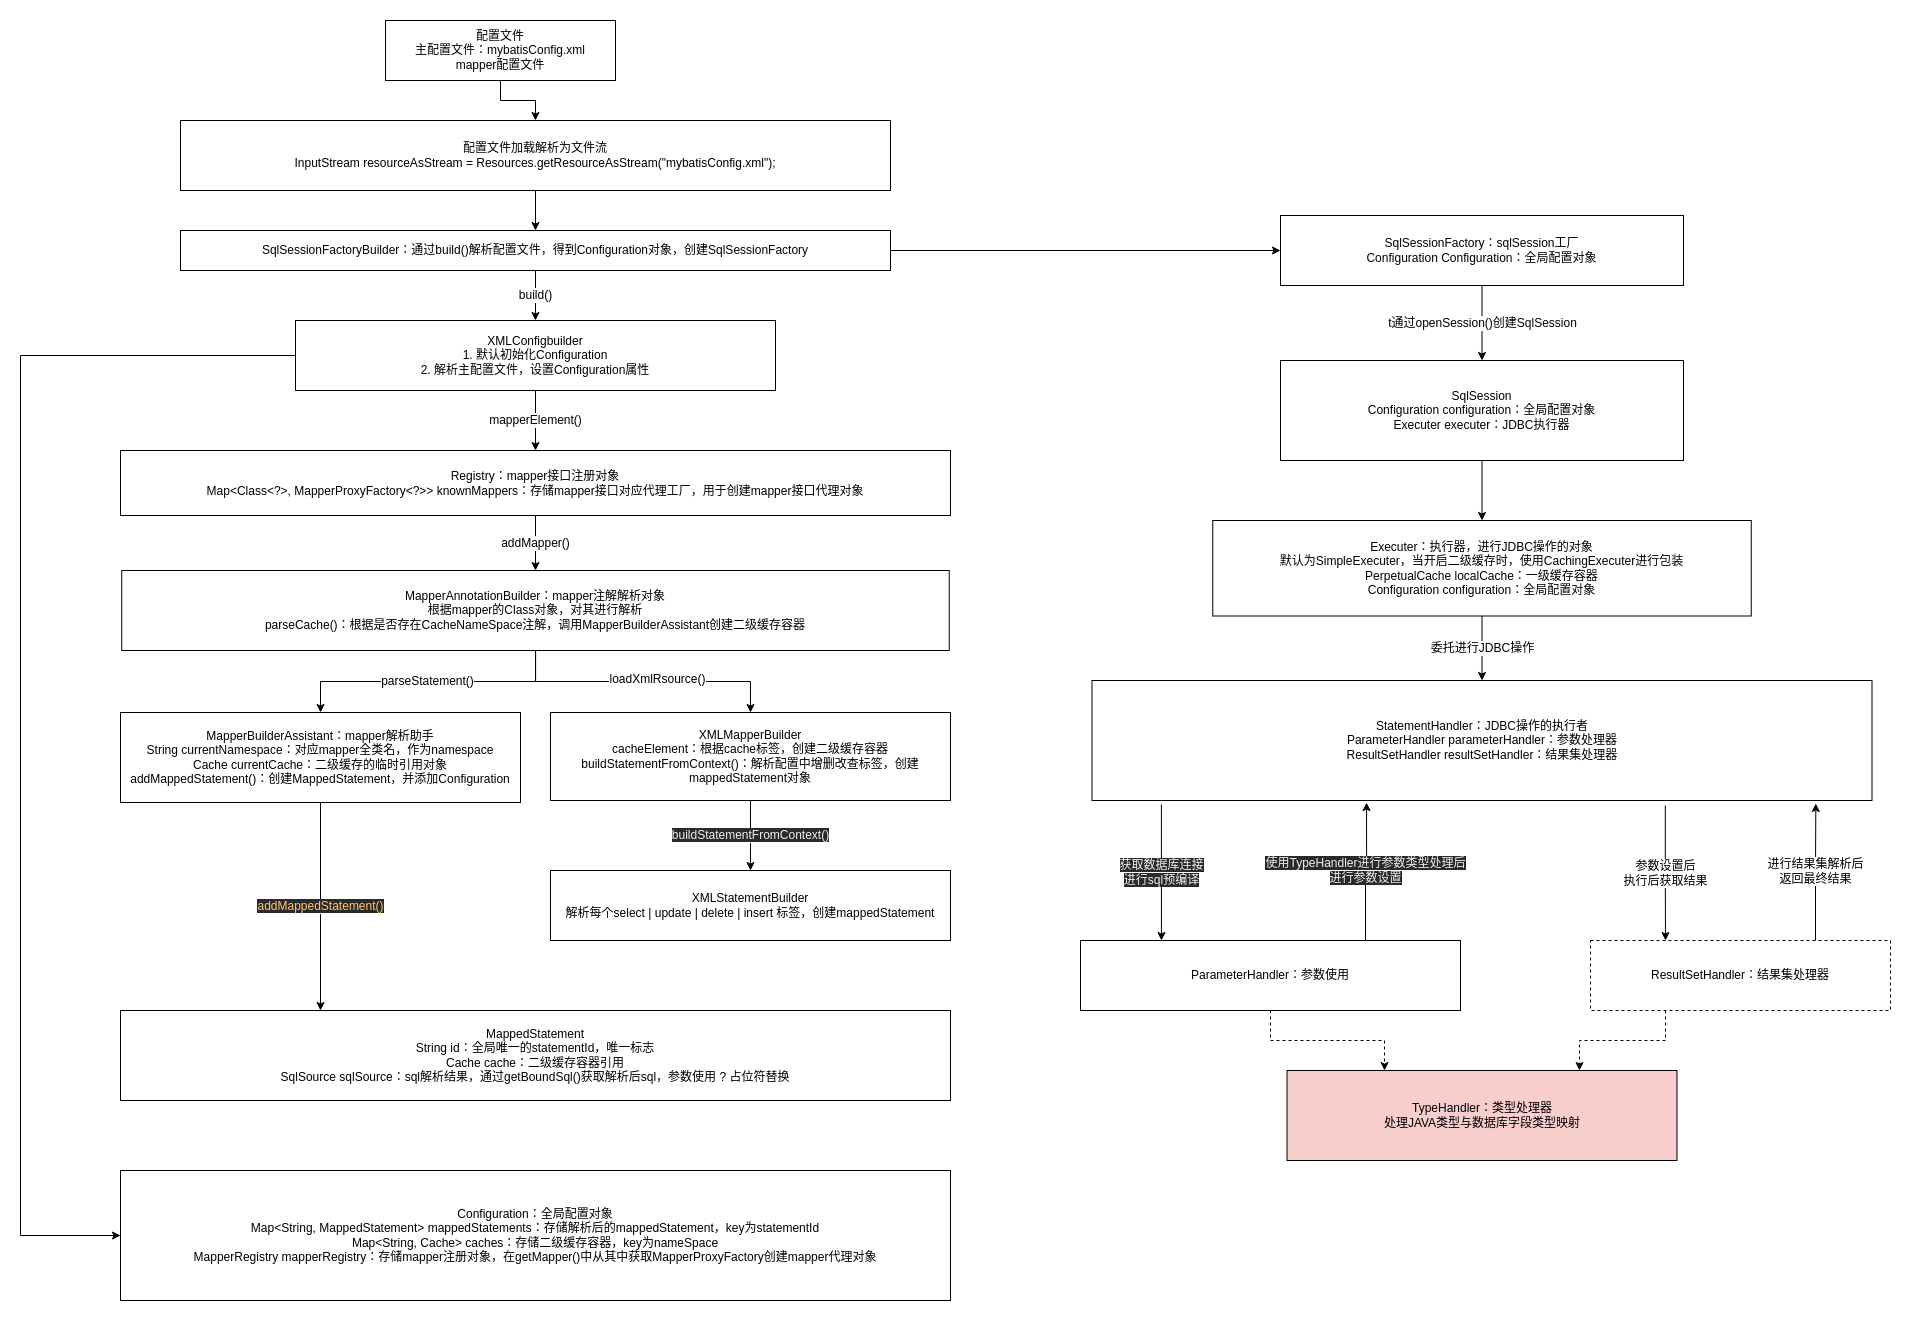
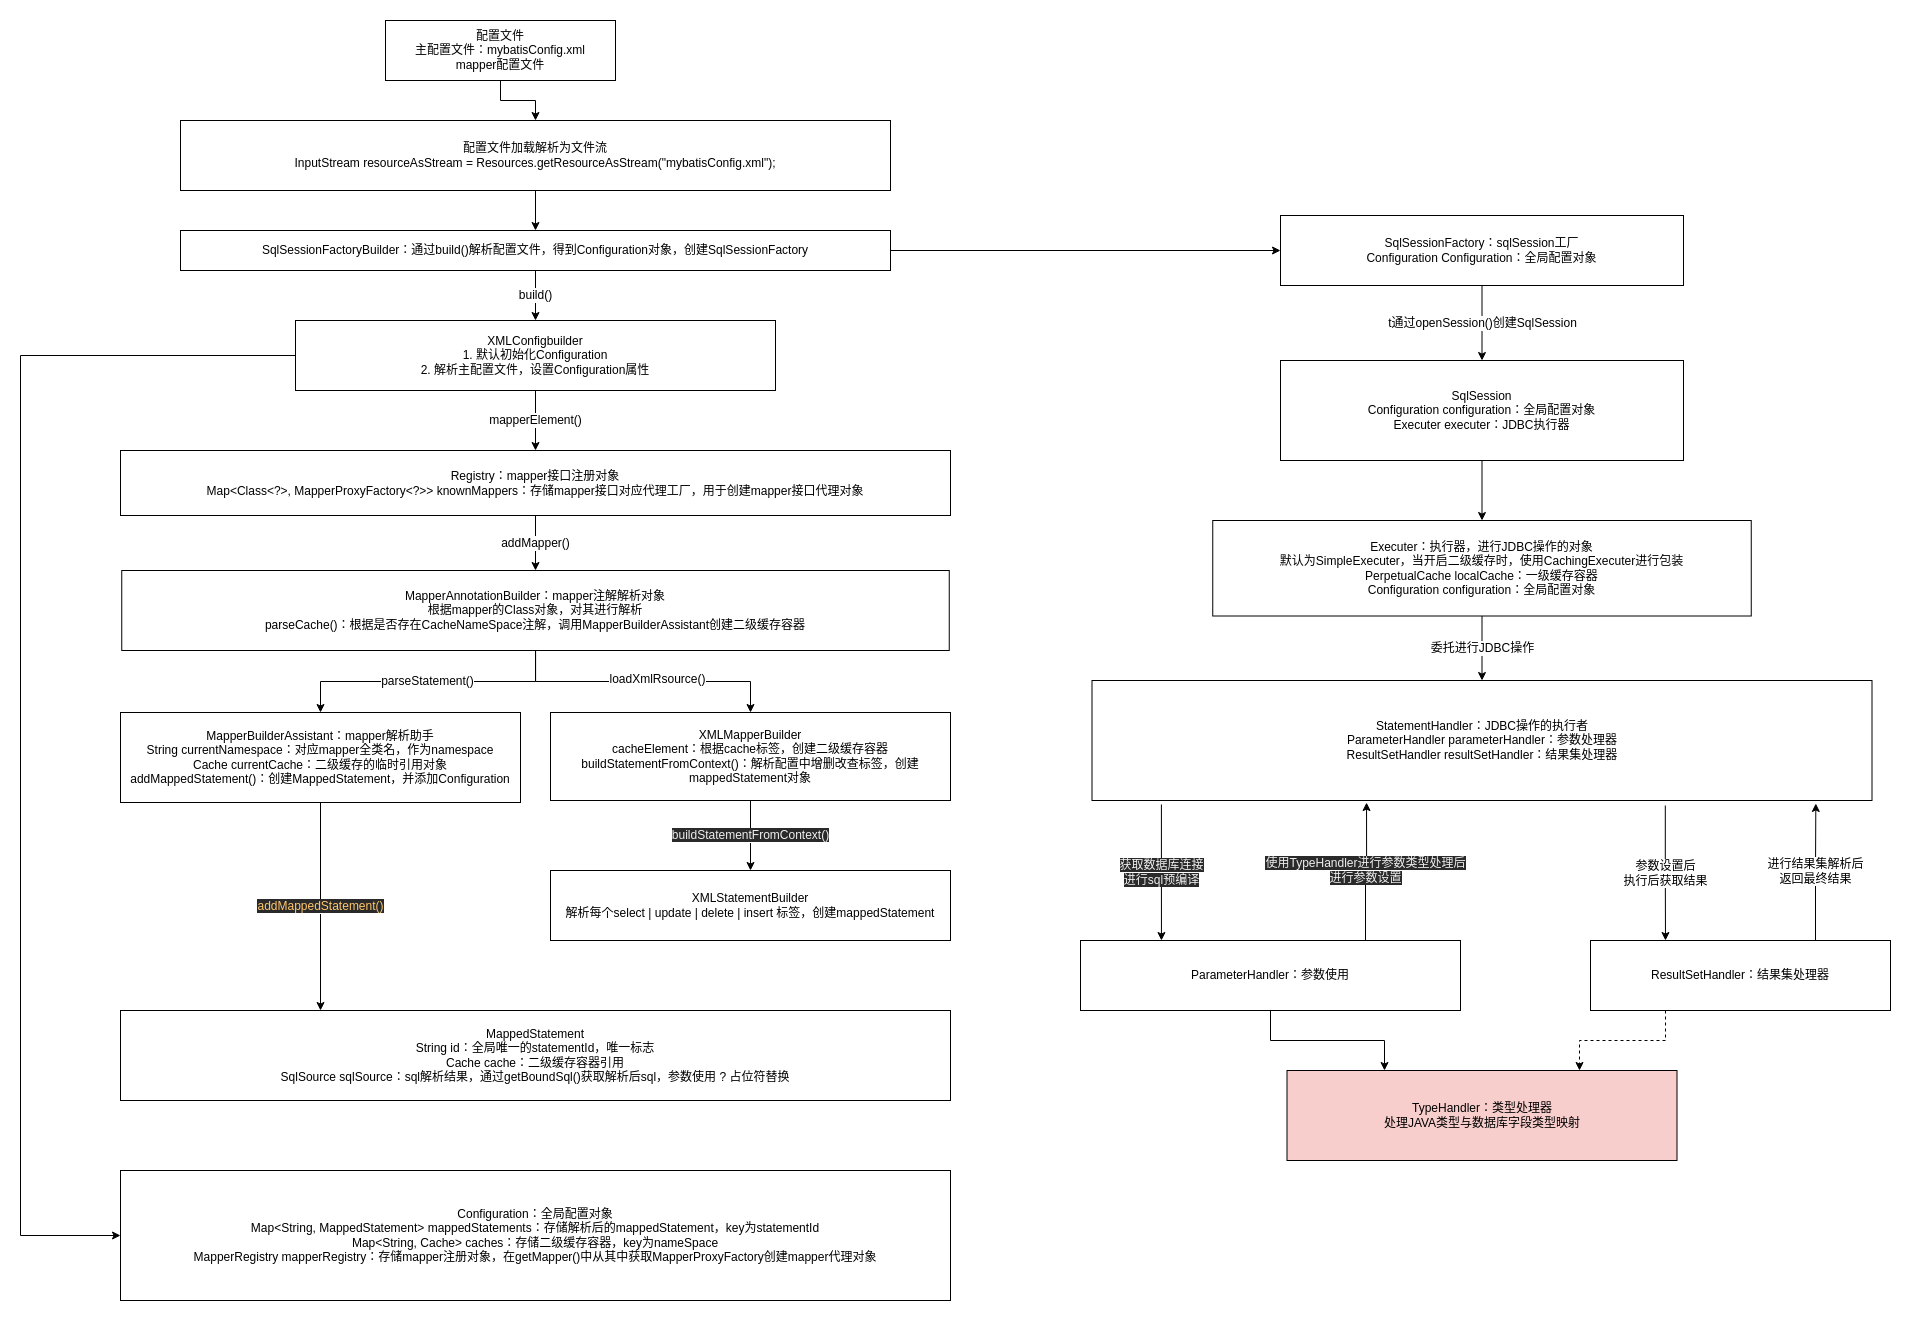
(1741, 976) -> (1741, 976)
(1325, 1041) -> (1325, 1041)
